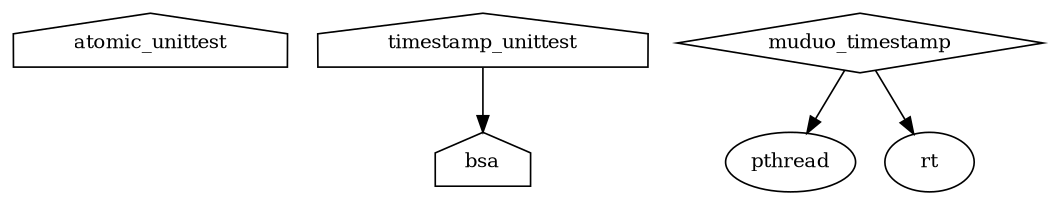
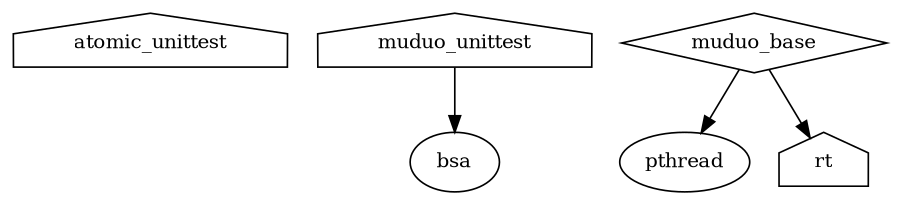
(483, 43) -> (455, 43)
(860, 43) -> (754, 43)
(483, 162) -> (455, 162)
(930, 162) -> (824, 162)
